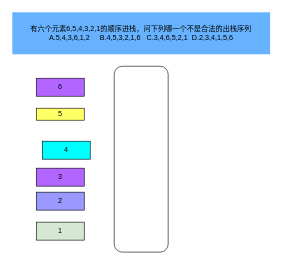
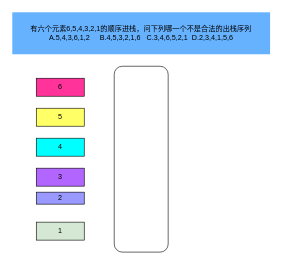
(60, 87) -> (60, 87)
(60, 114) -> (60, 117)
(66, 150) -> (60, 147)
(60, 201) -> (60, 198)
